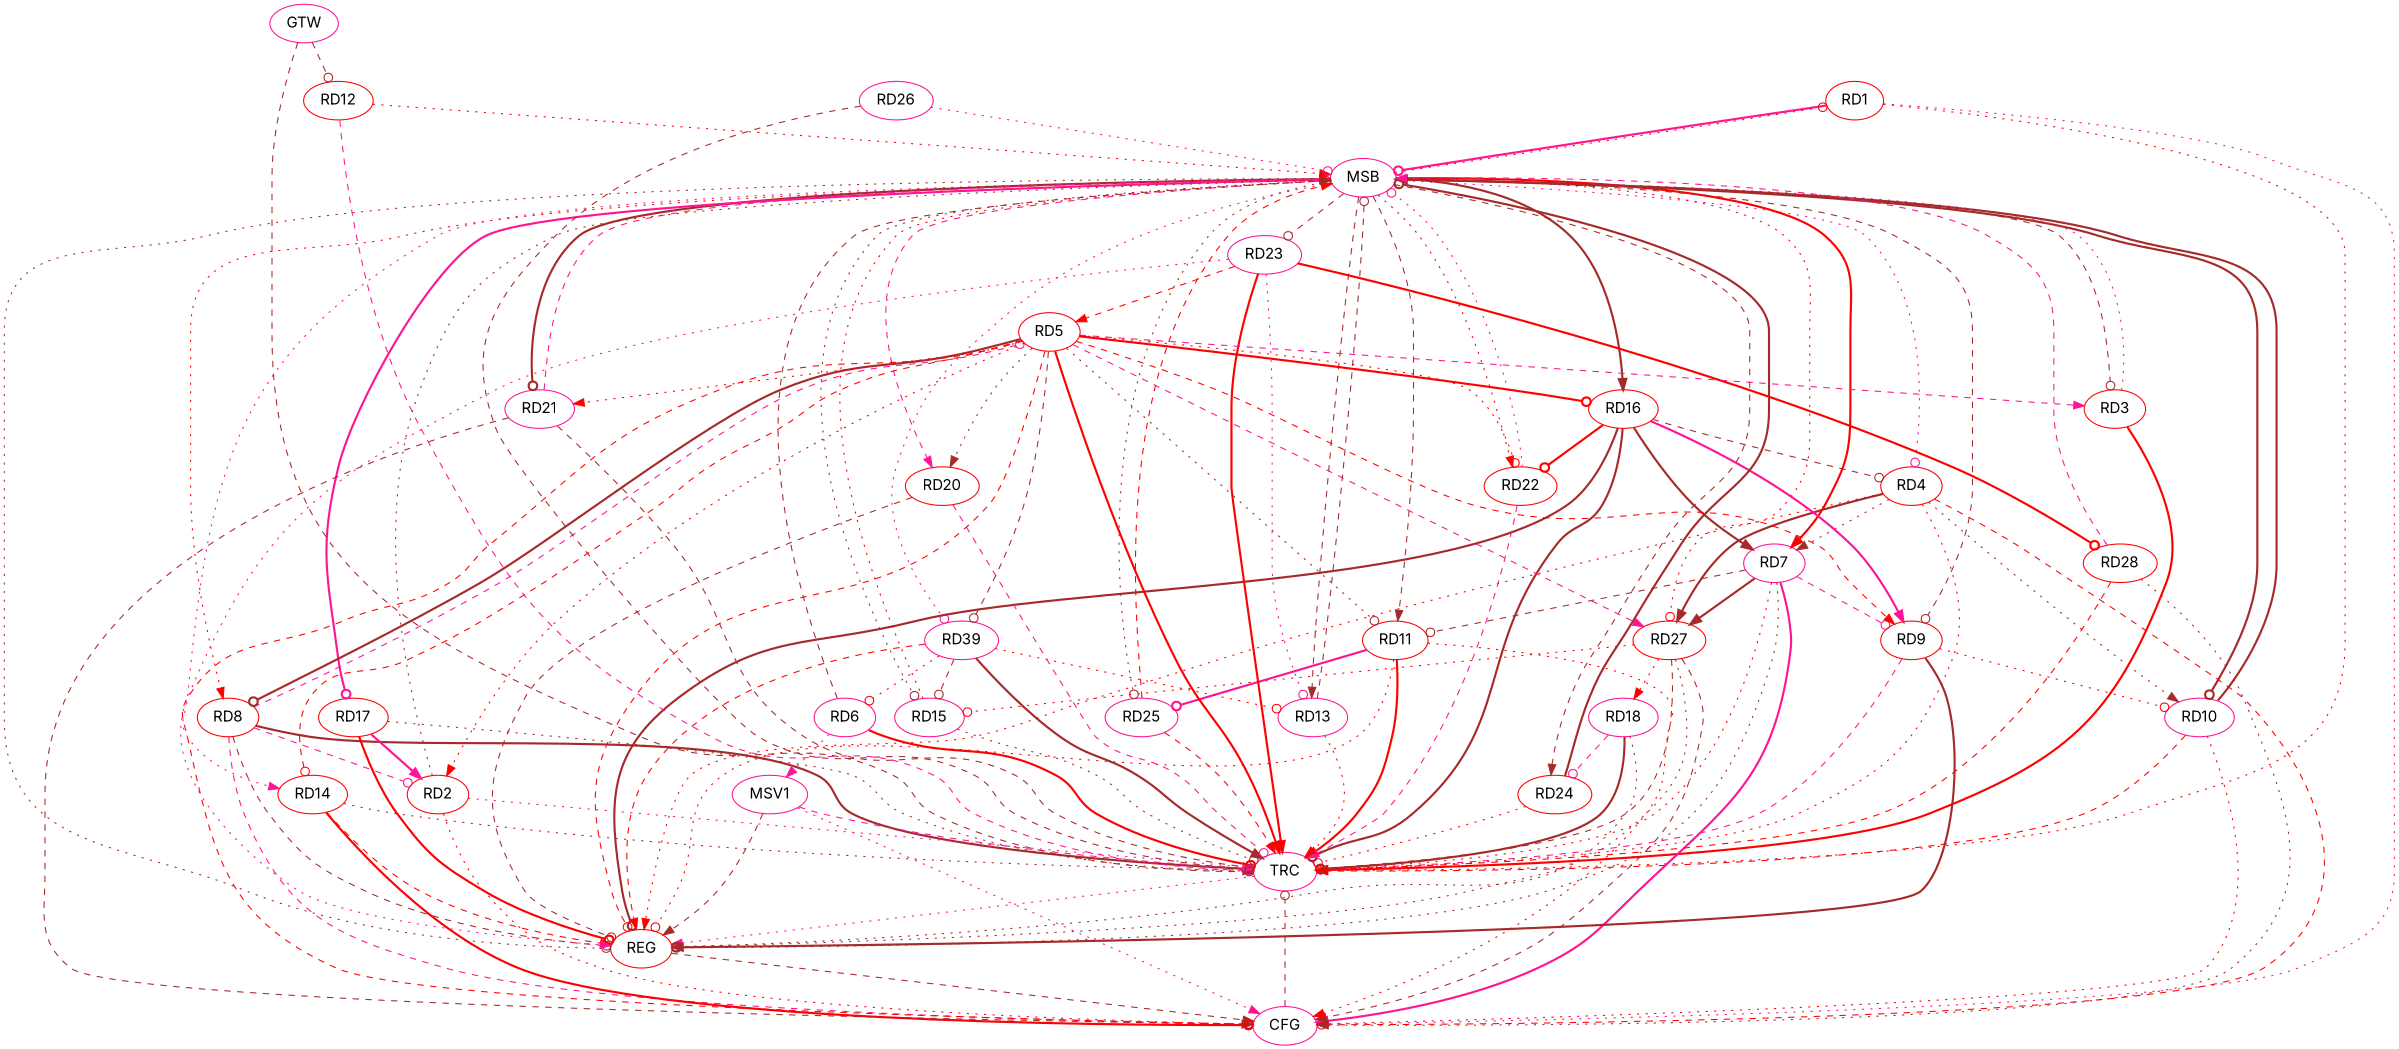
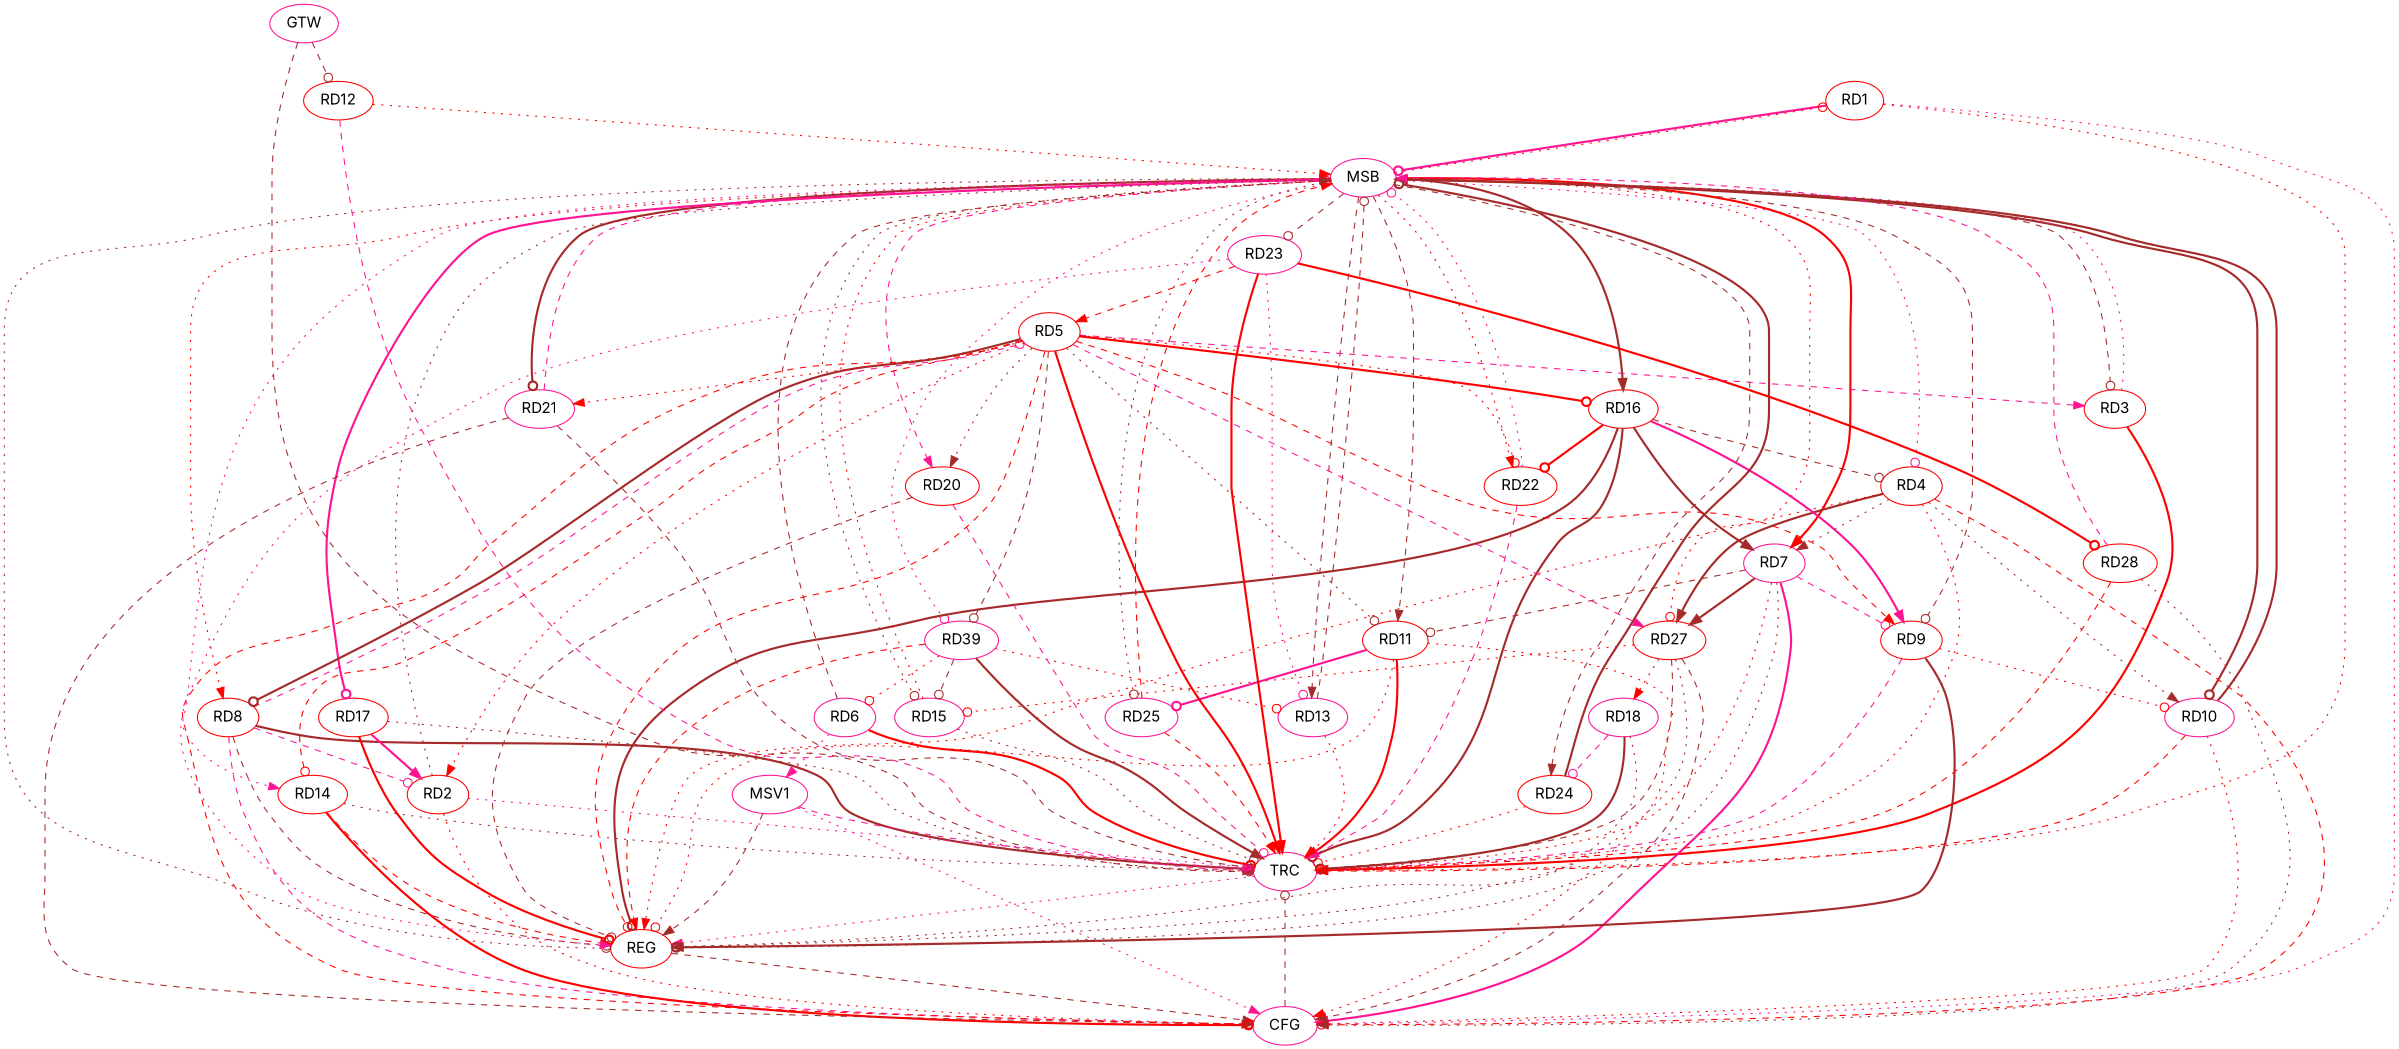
(896, 101) -> none
